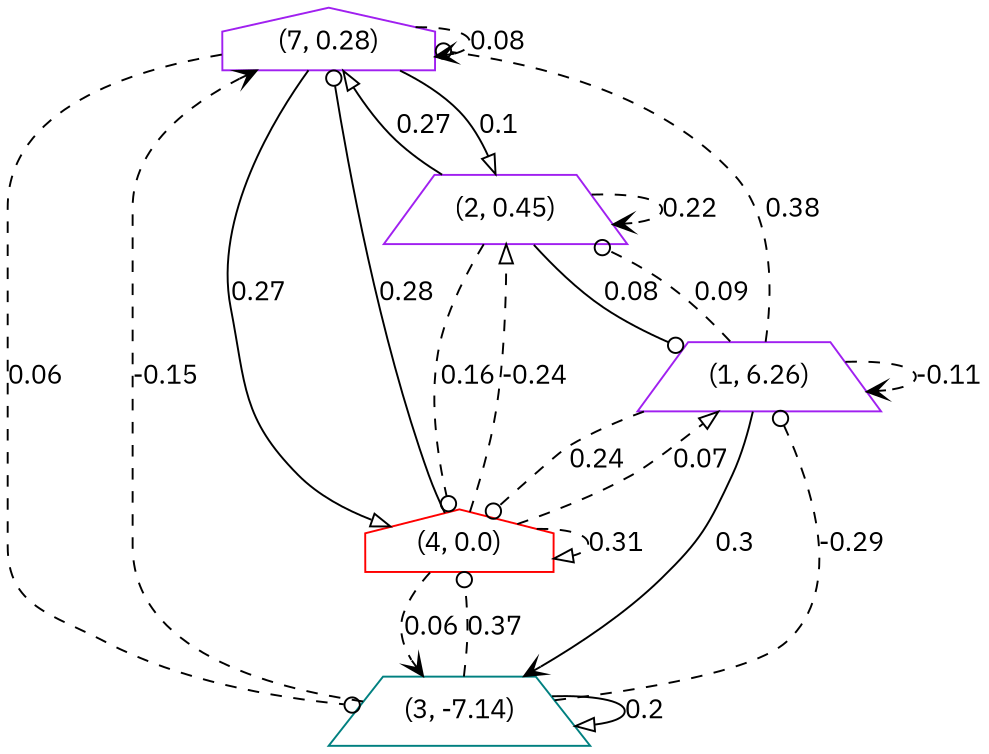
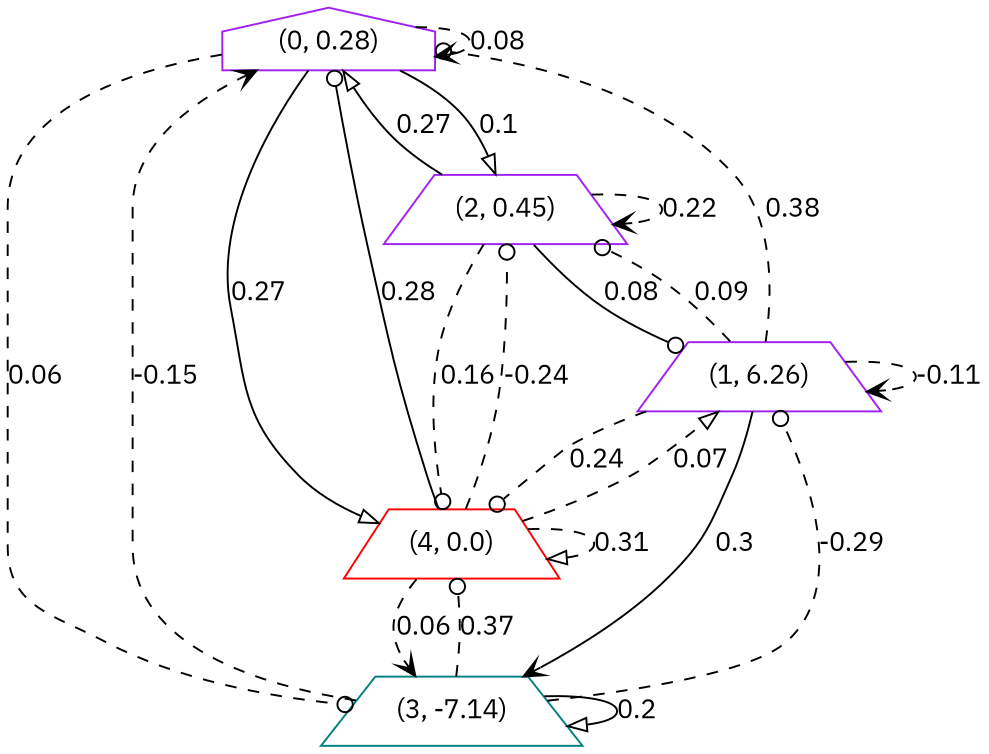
(329, 42) -> (329, 42)
(499, 389) -> (500, 387)
(459, 544) -> (452, 544)
